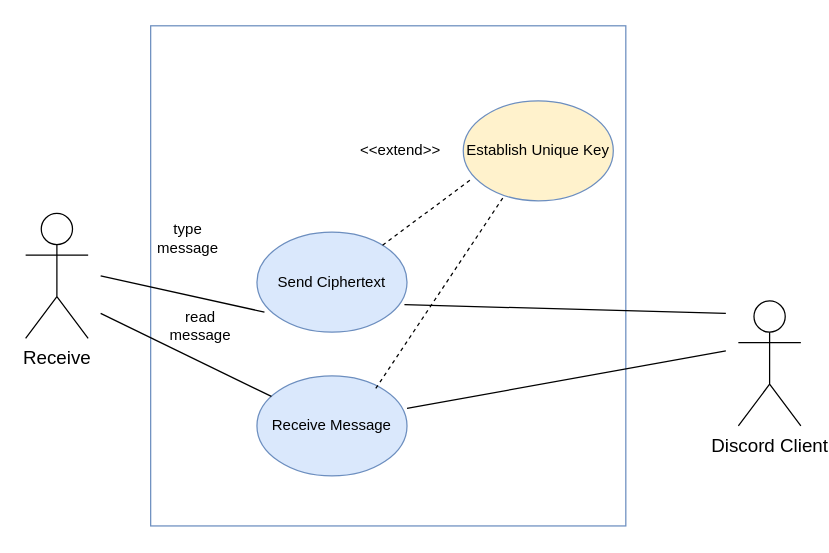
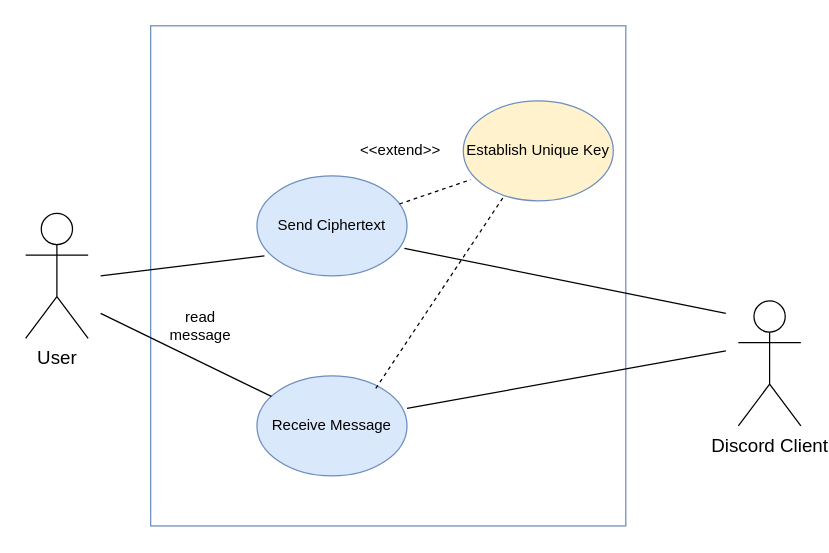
(188, 238) -> none
(332, 282) -> (332, 226)
(58, 356) -> (58, 356)
